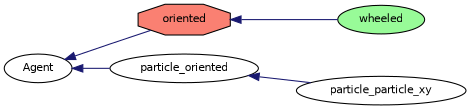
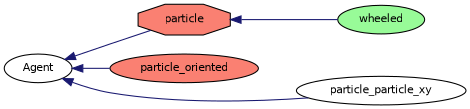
(184, 20) -> (184, 20)
(184, 68) -> (184, 68)
(285, 80) -> (189, 100)
